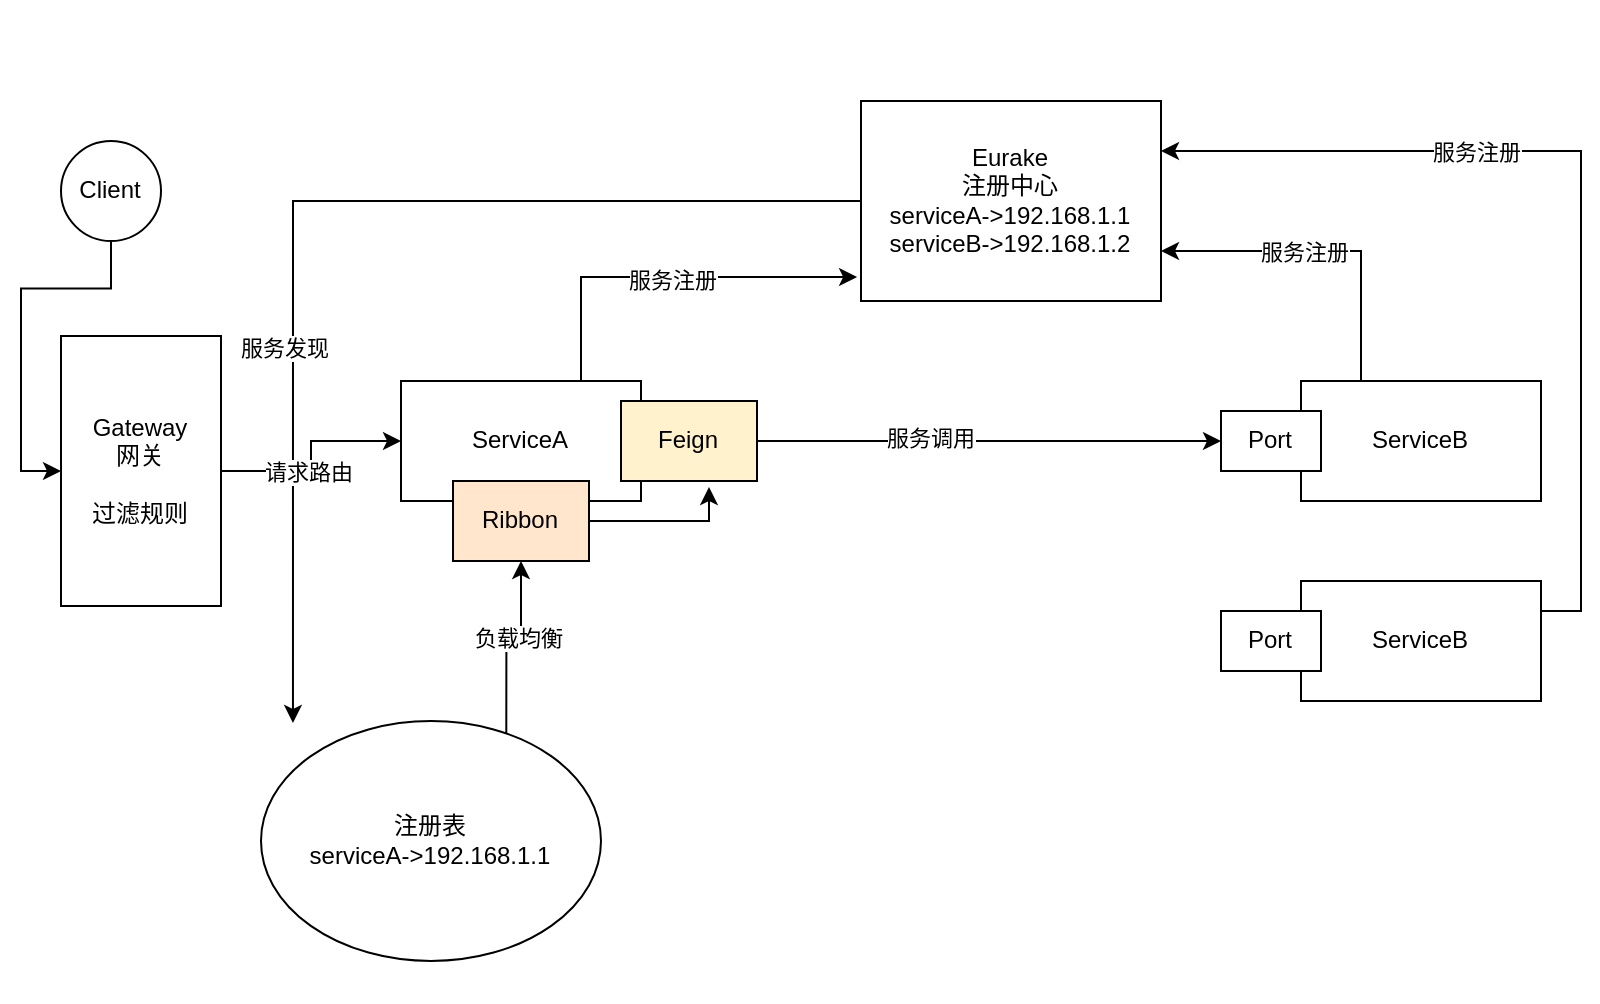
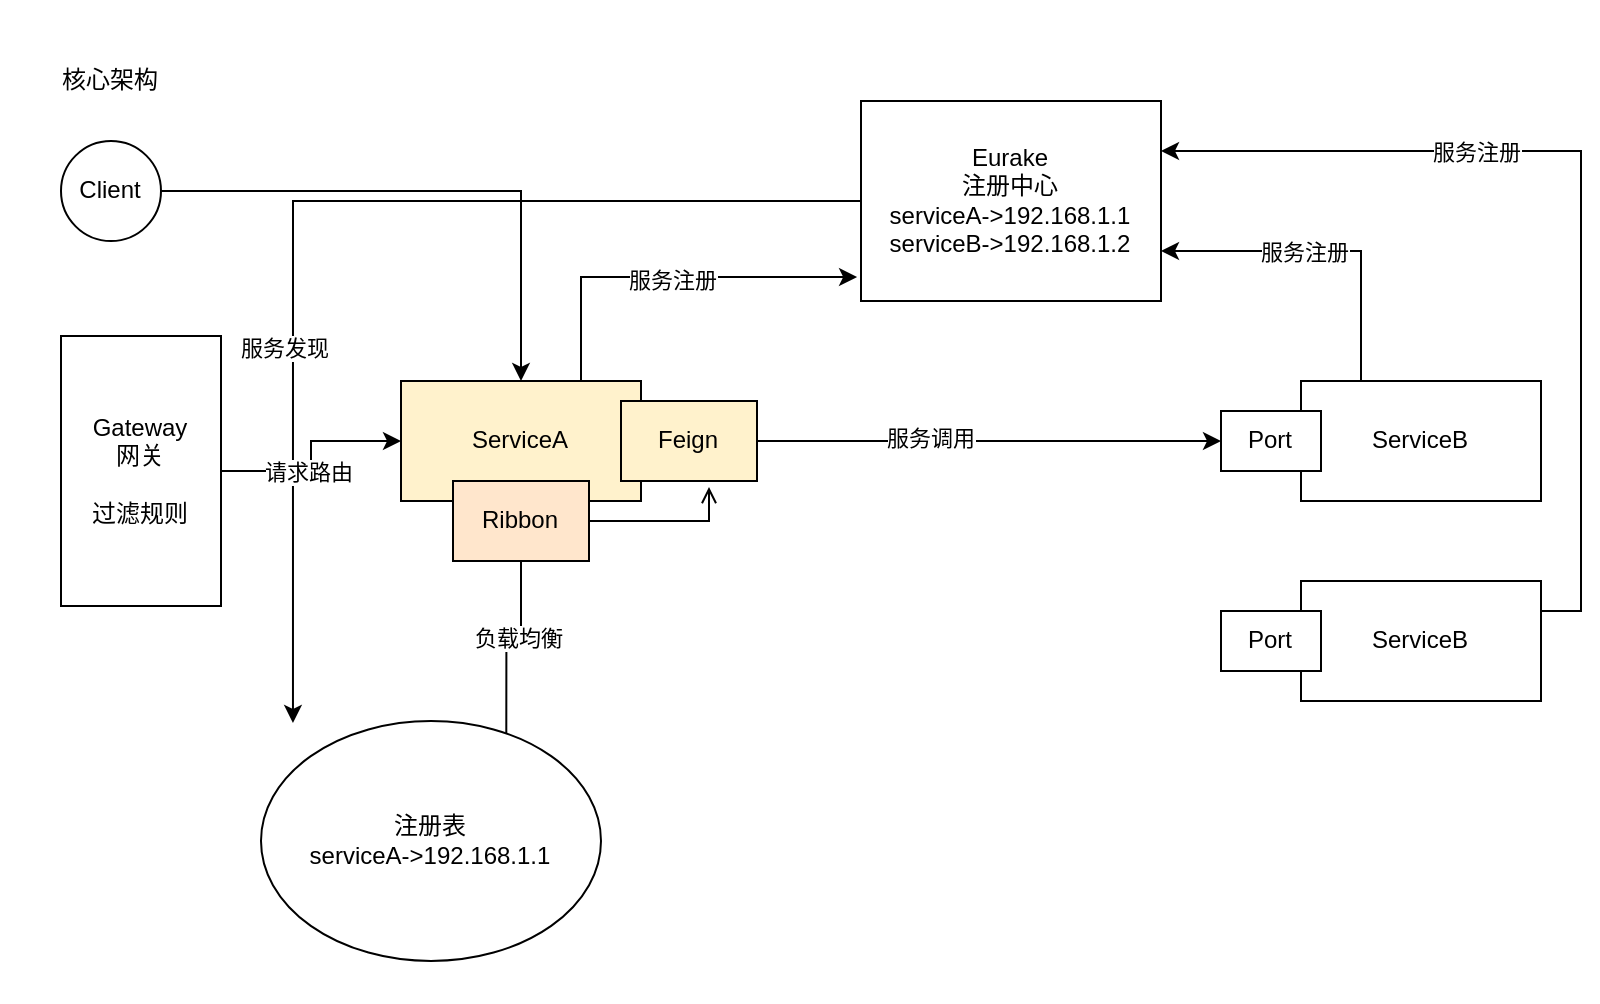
none -> (111, 81)
(21, 325) -> (429, 191)
(521, 441) -> (521, 441)
(709, 502) -> (709, 499)
(521, 576) -> (521, 570)
